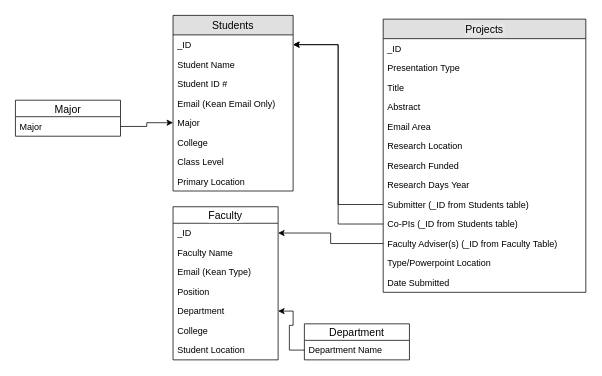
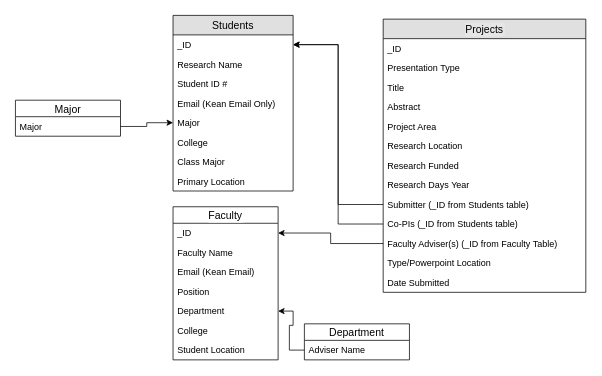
(206, 65) -> (209, 65)
(409, 127) -> (416, 127)
(201, 162) -> (202, 162)
(215, 272) -> (215, 272)
(345, 350) -> (336, 350)
